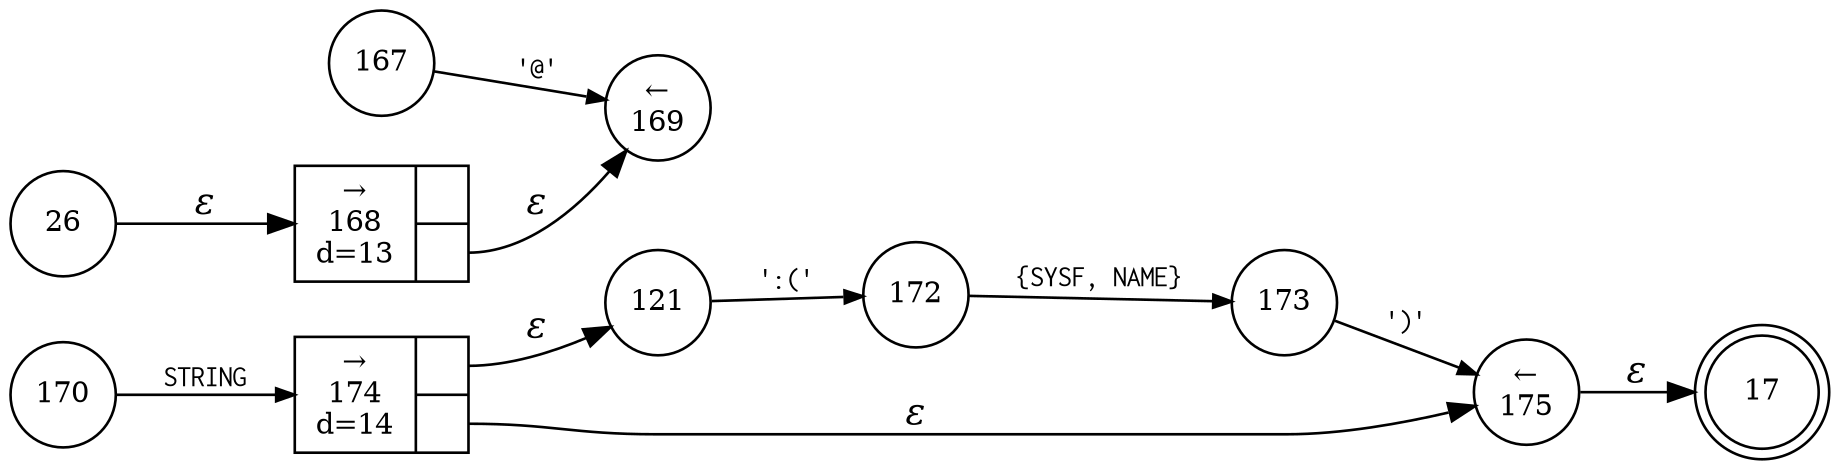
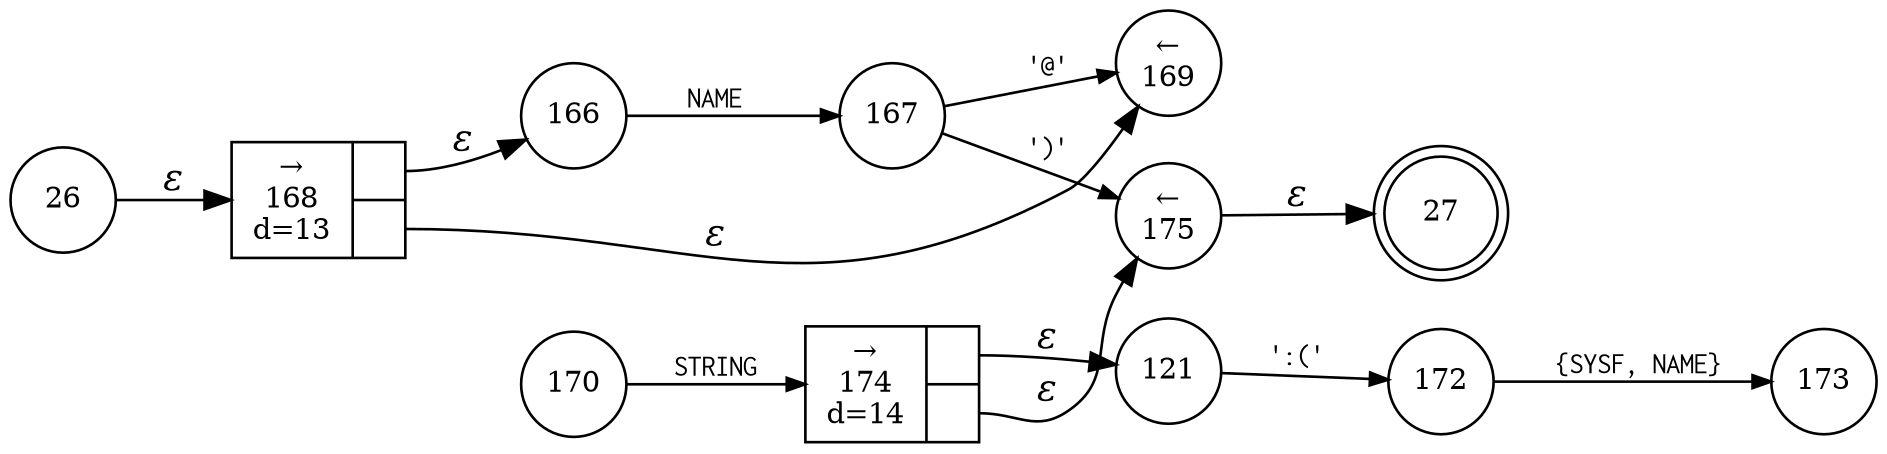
none -> (574, 116)
(1397, 344) -> (1021, 162)
(1762, 392) -> (1441, 213)
